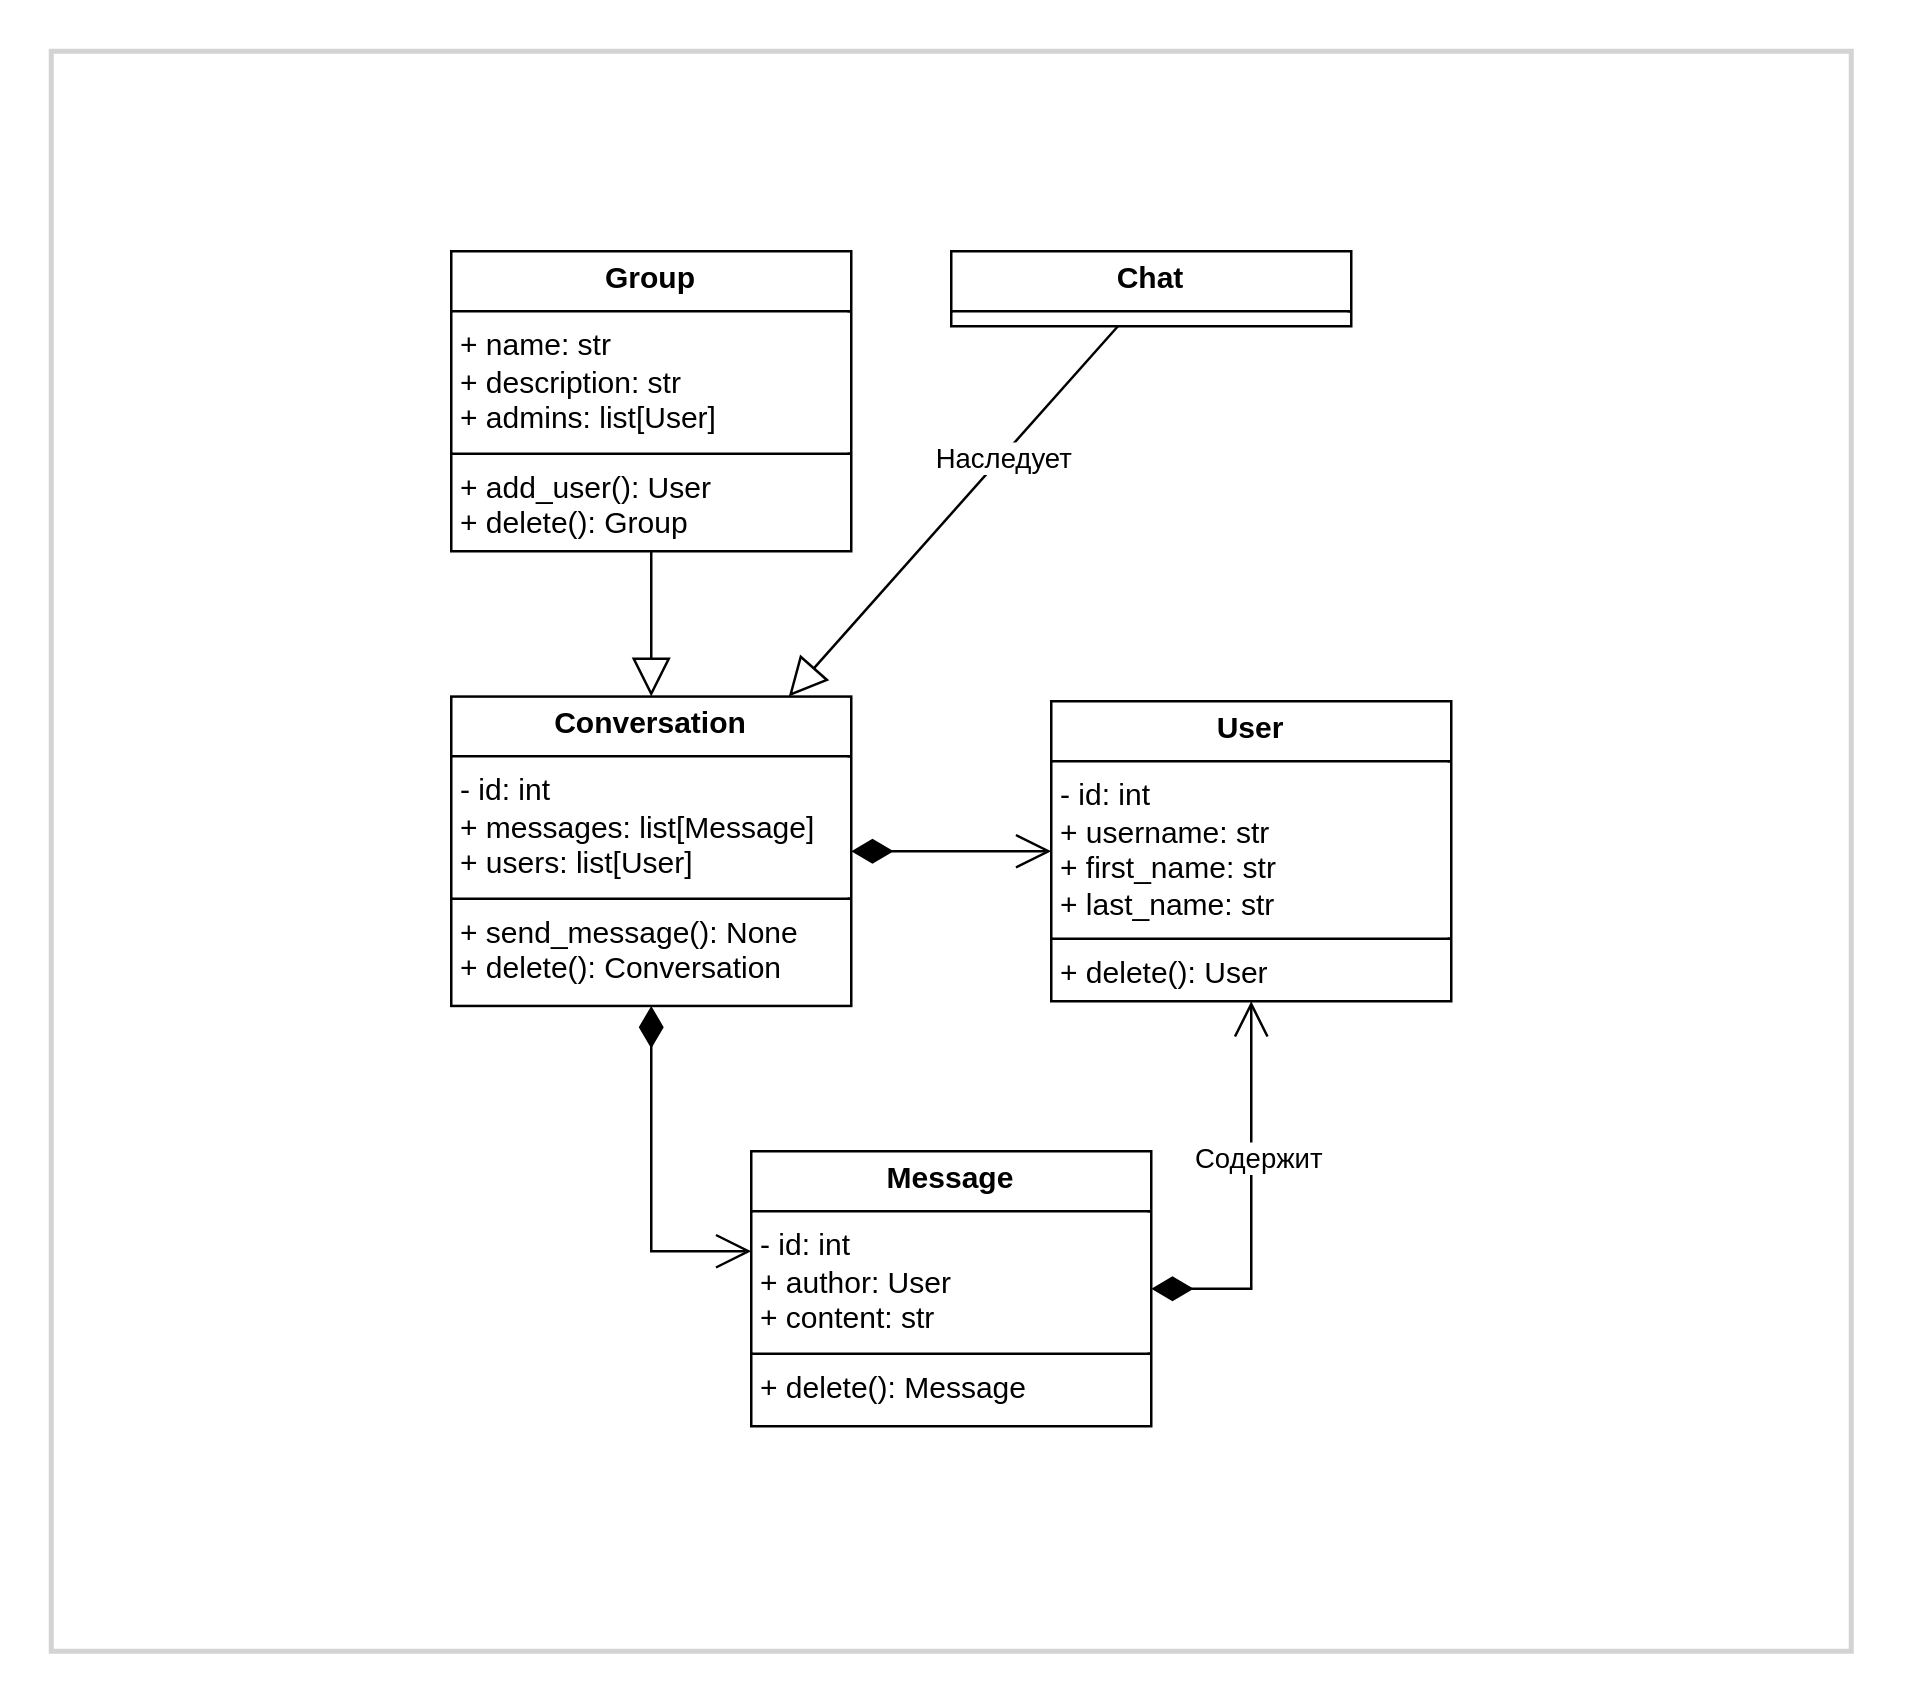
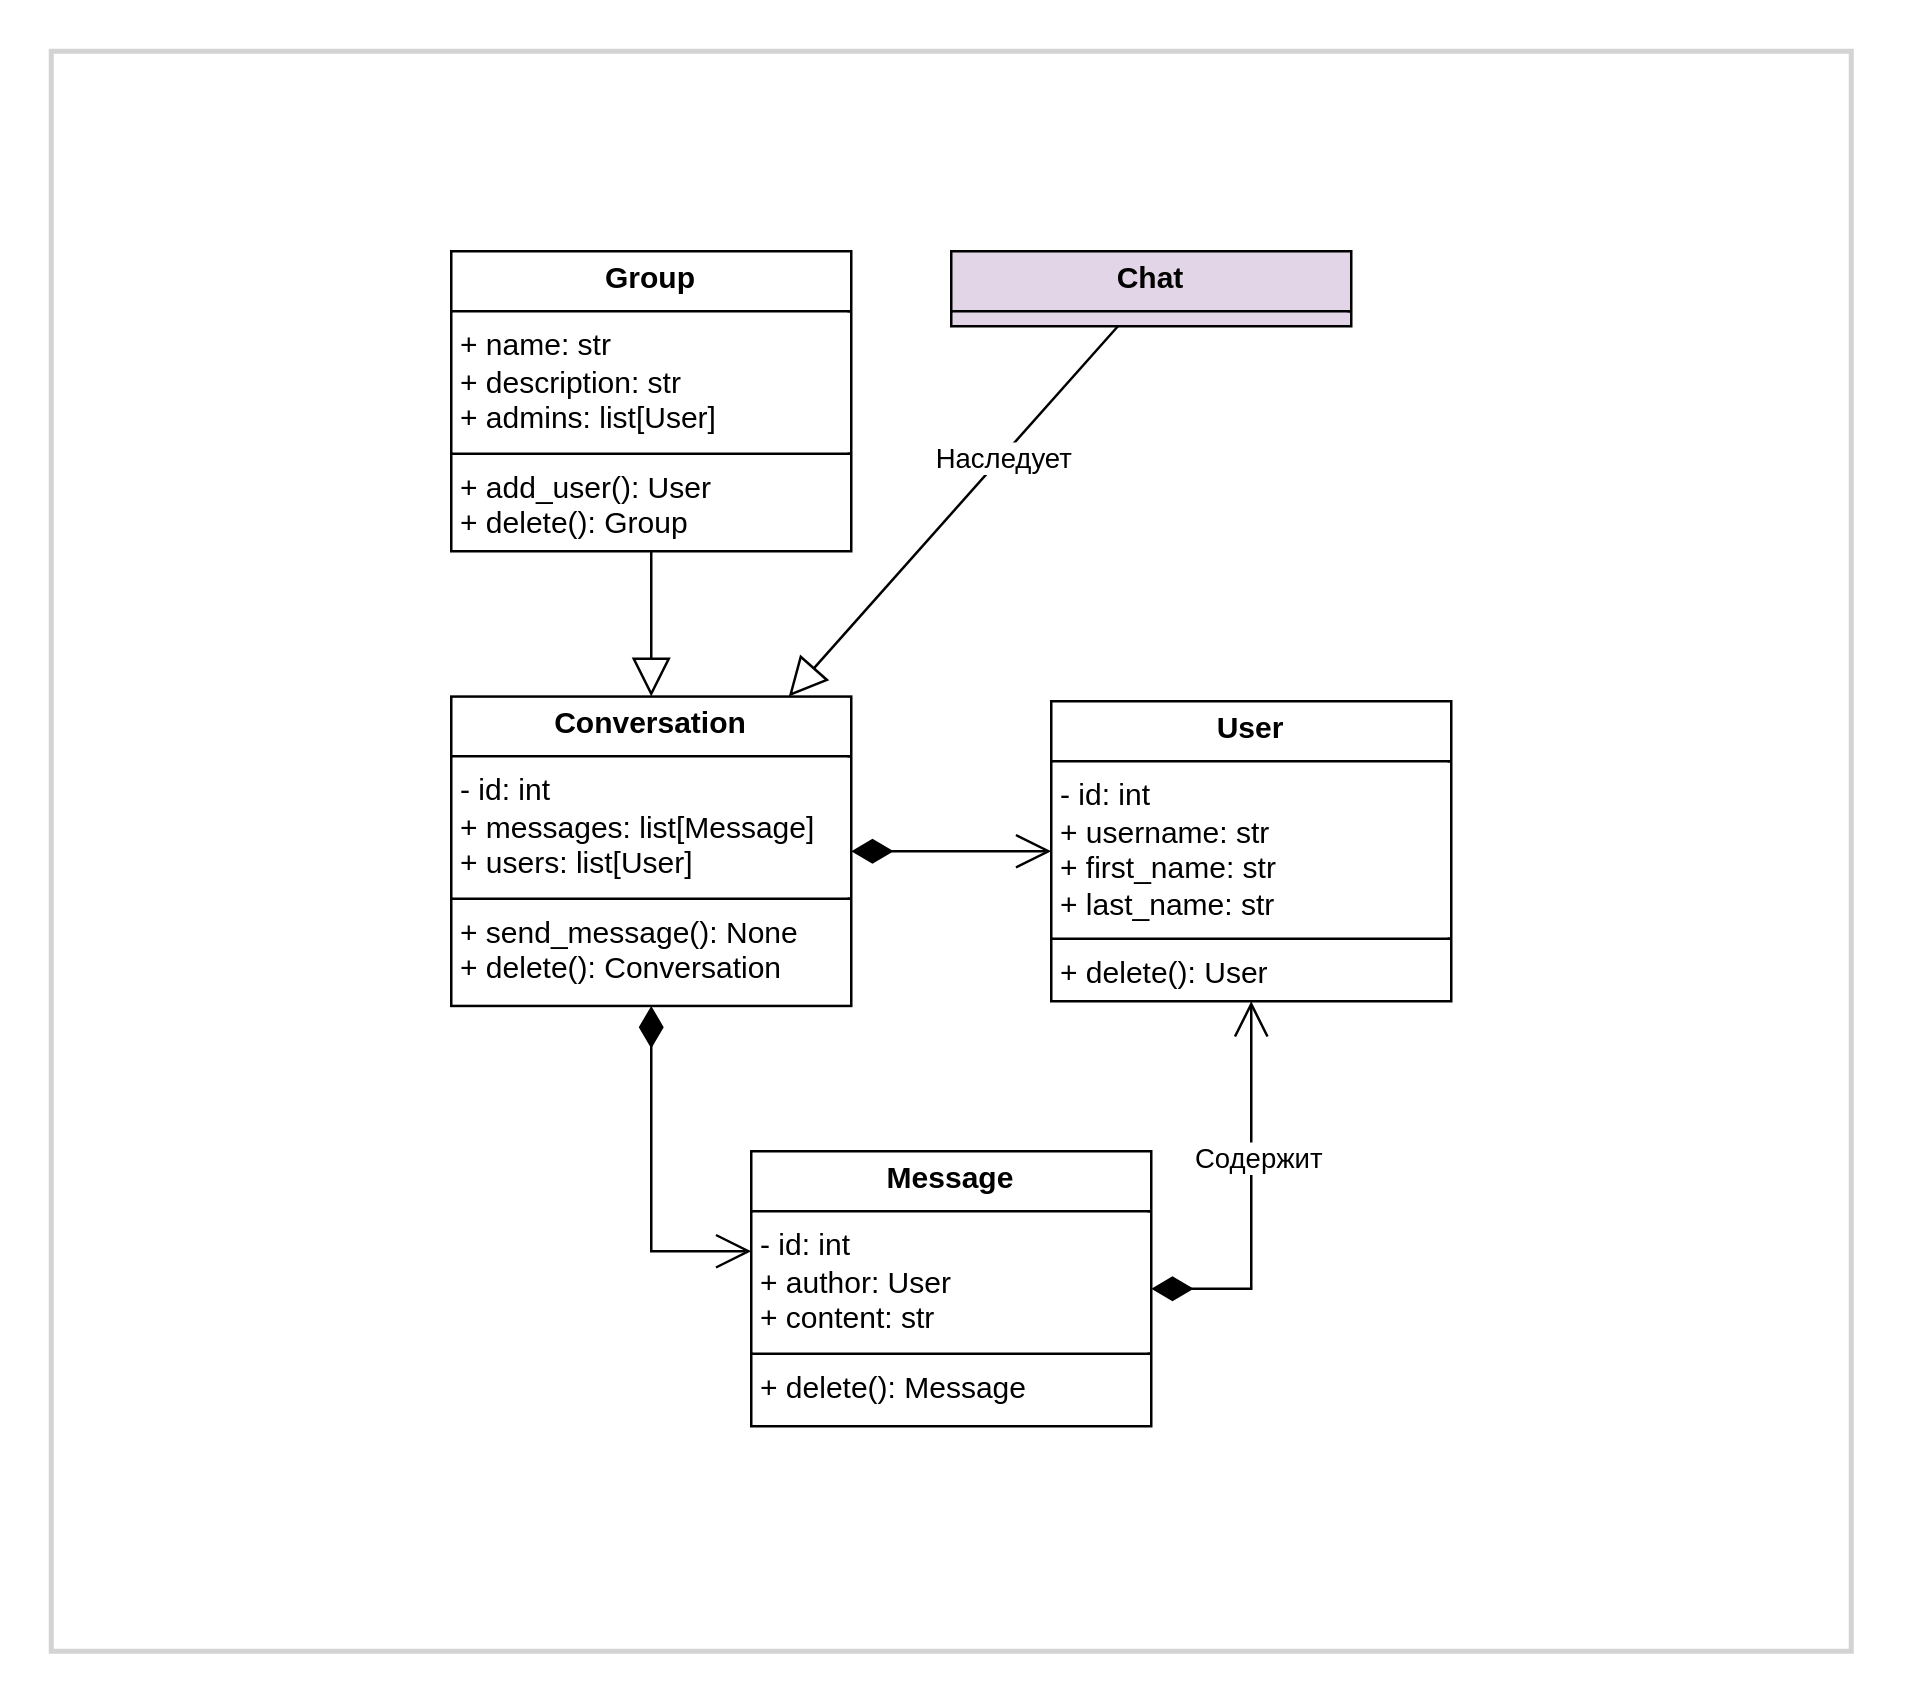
(1151, 289) -> (1151, 289)
